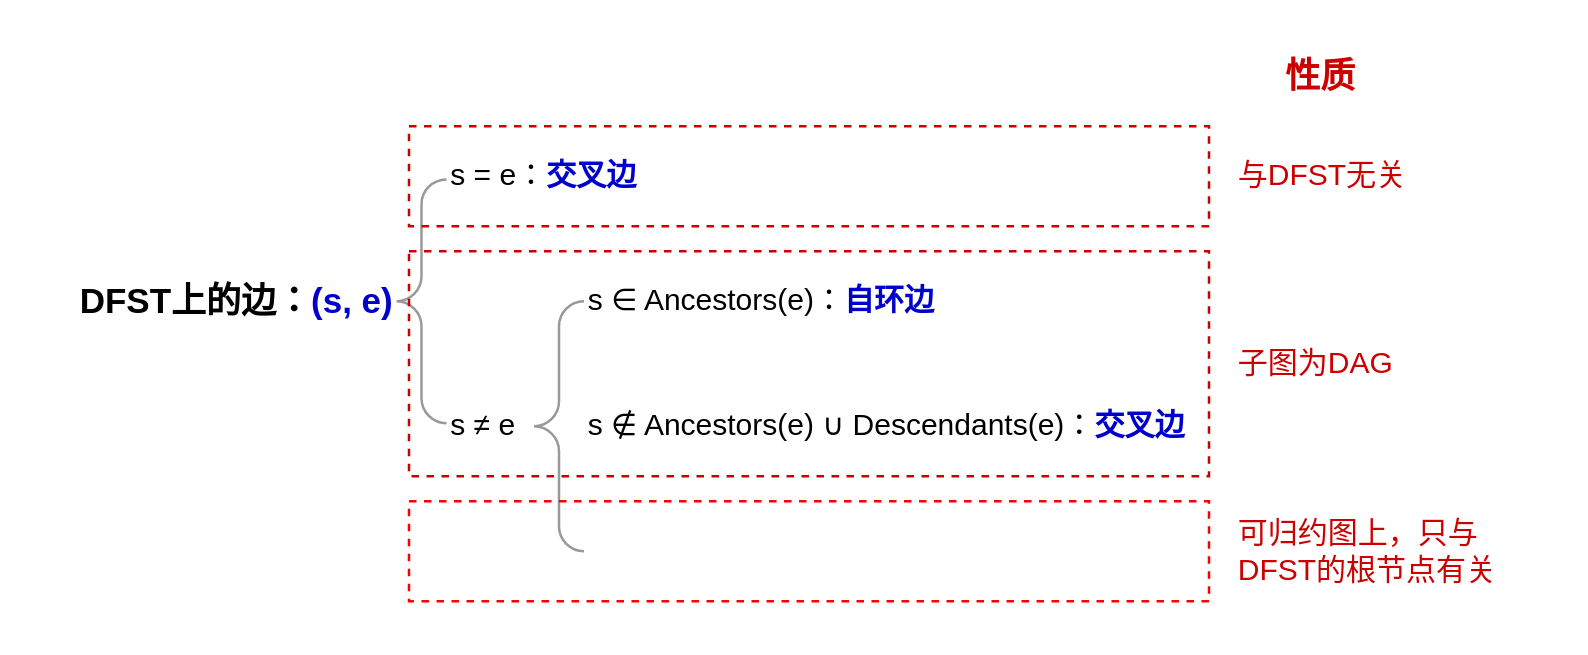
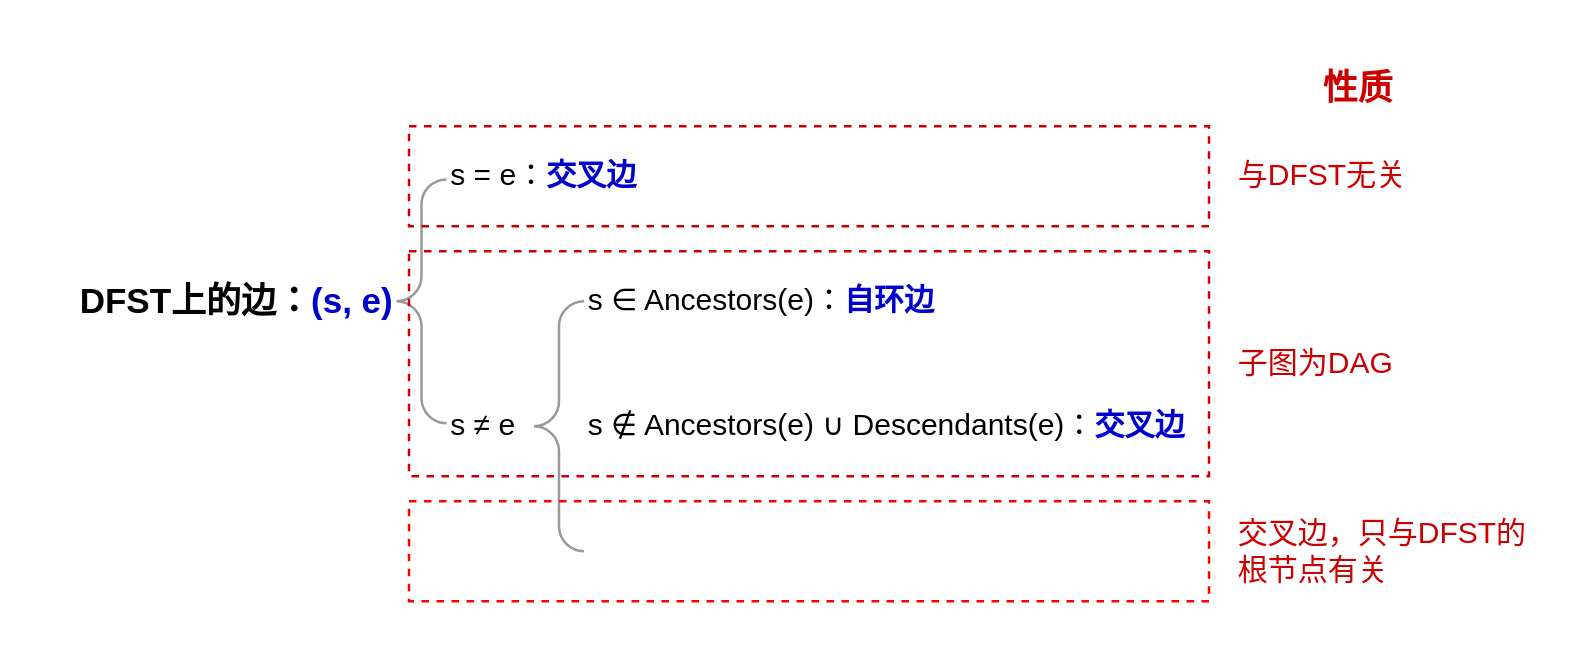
(1321, 76) -> (1359, 89)
(1386, 551) -> (1386, 551)
